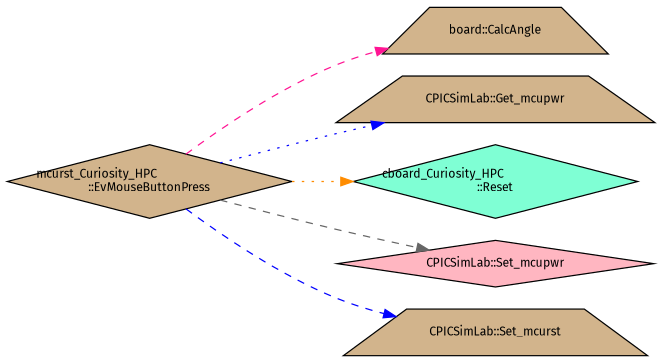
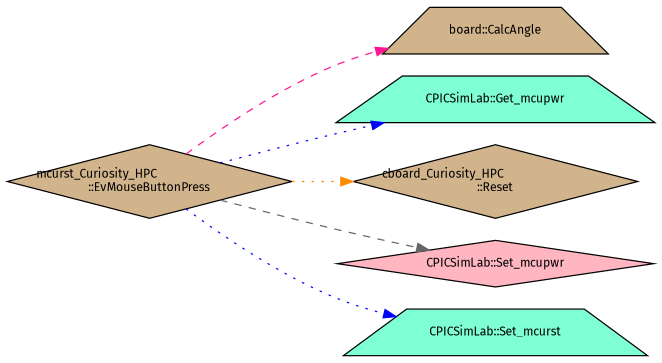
(495, 99) -> (495, 99)
(495, 182) -> (495, 182)
(280, 271) -> (280, 271)
(495, 332) -> (495, 332)
